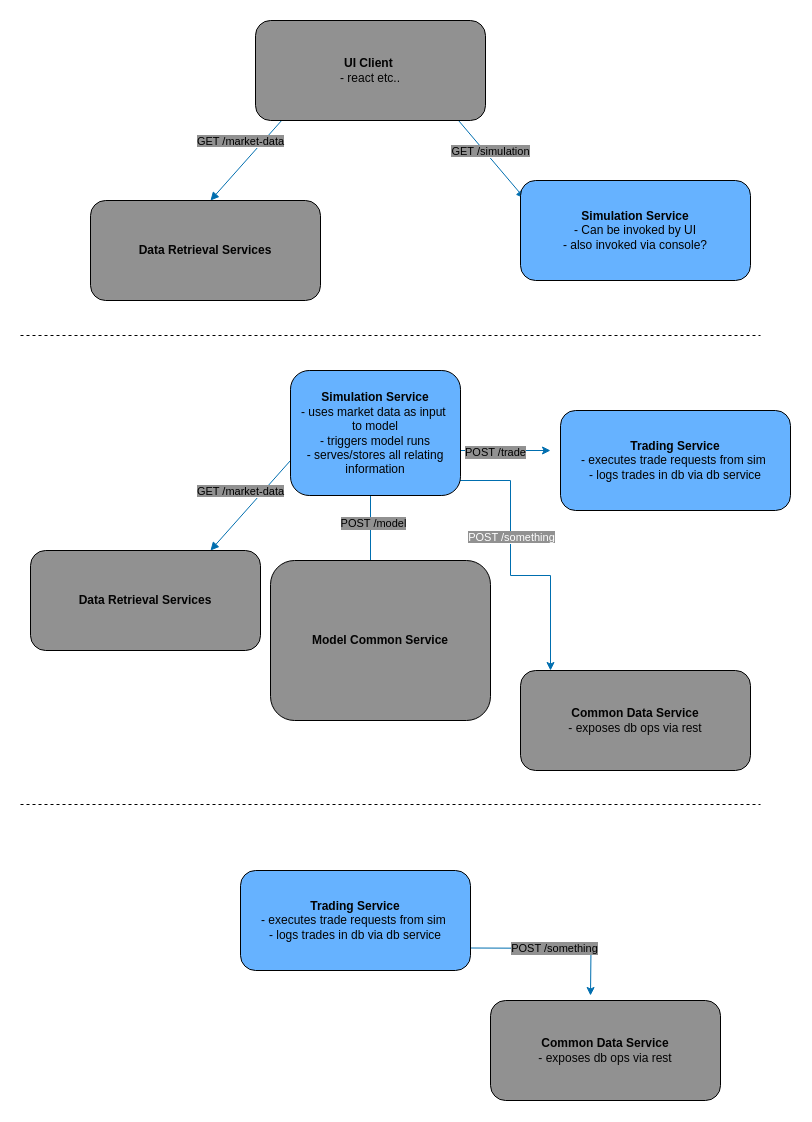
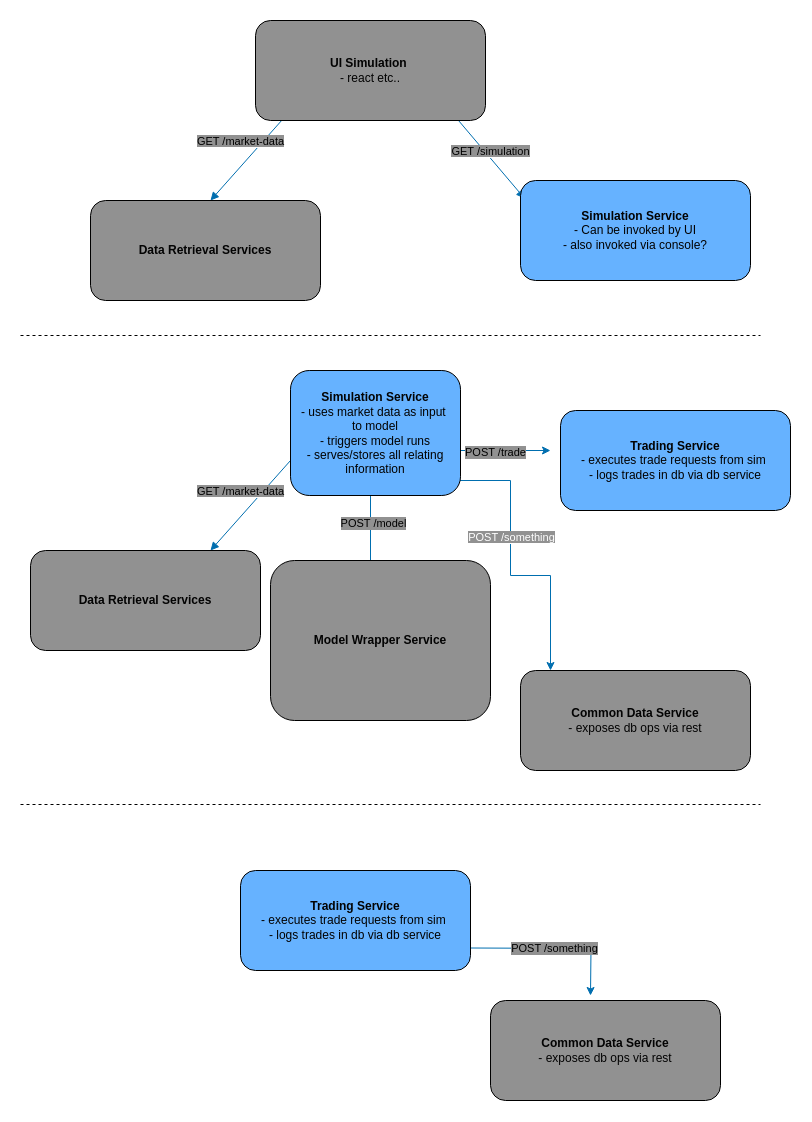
(371, 71) -> (371, 71)
(381, 641) -> (381, 641)
